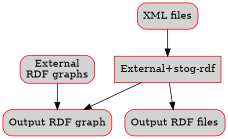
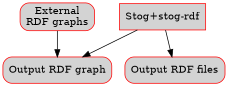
(168, 16) -> none
(168, 69) -> (163, 17)
